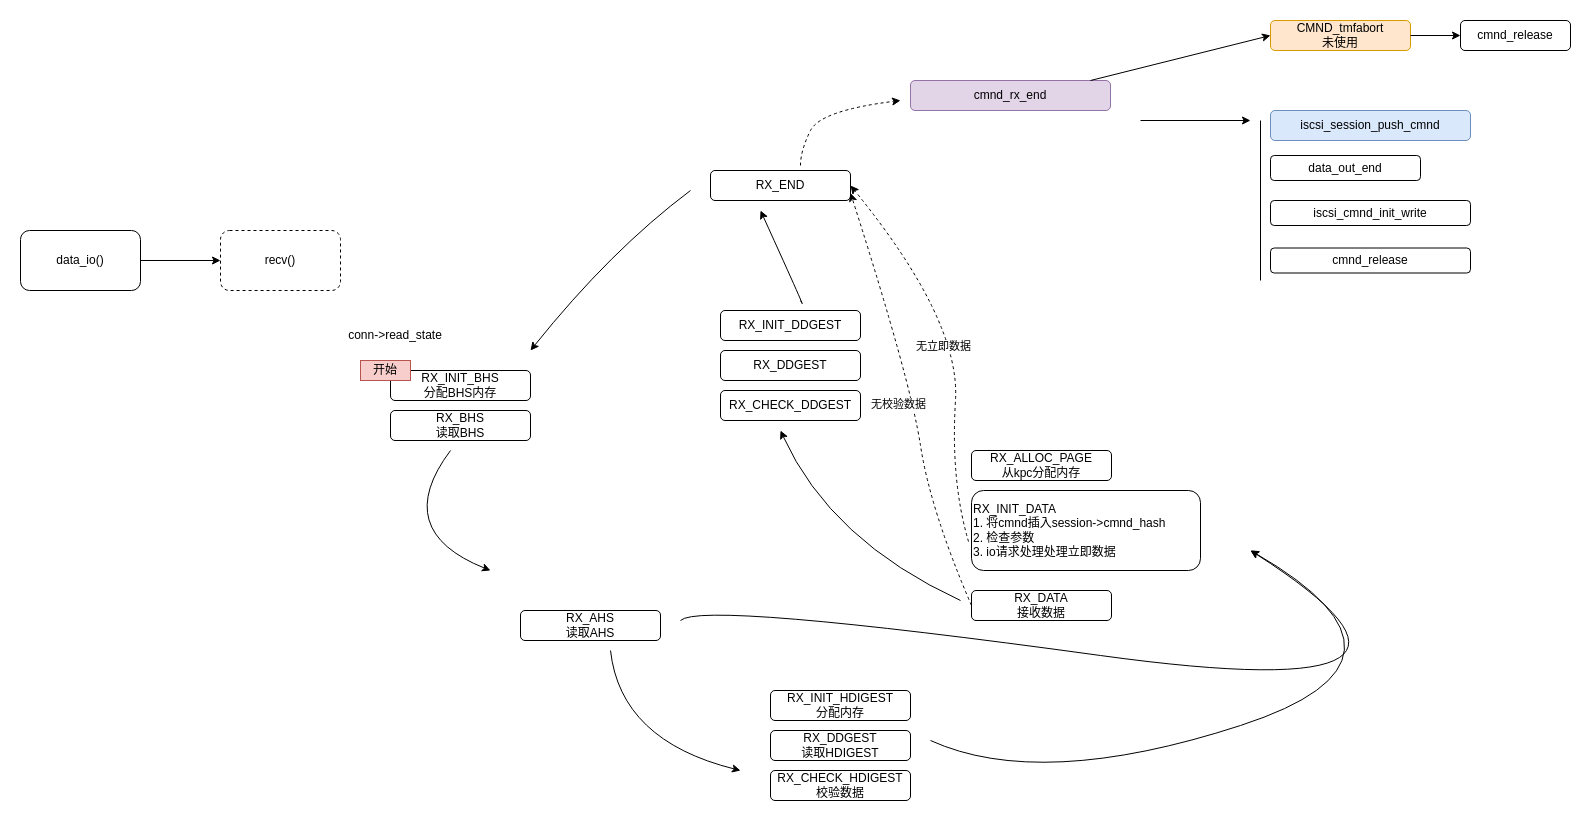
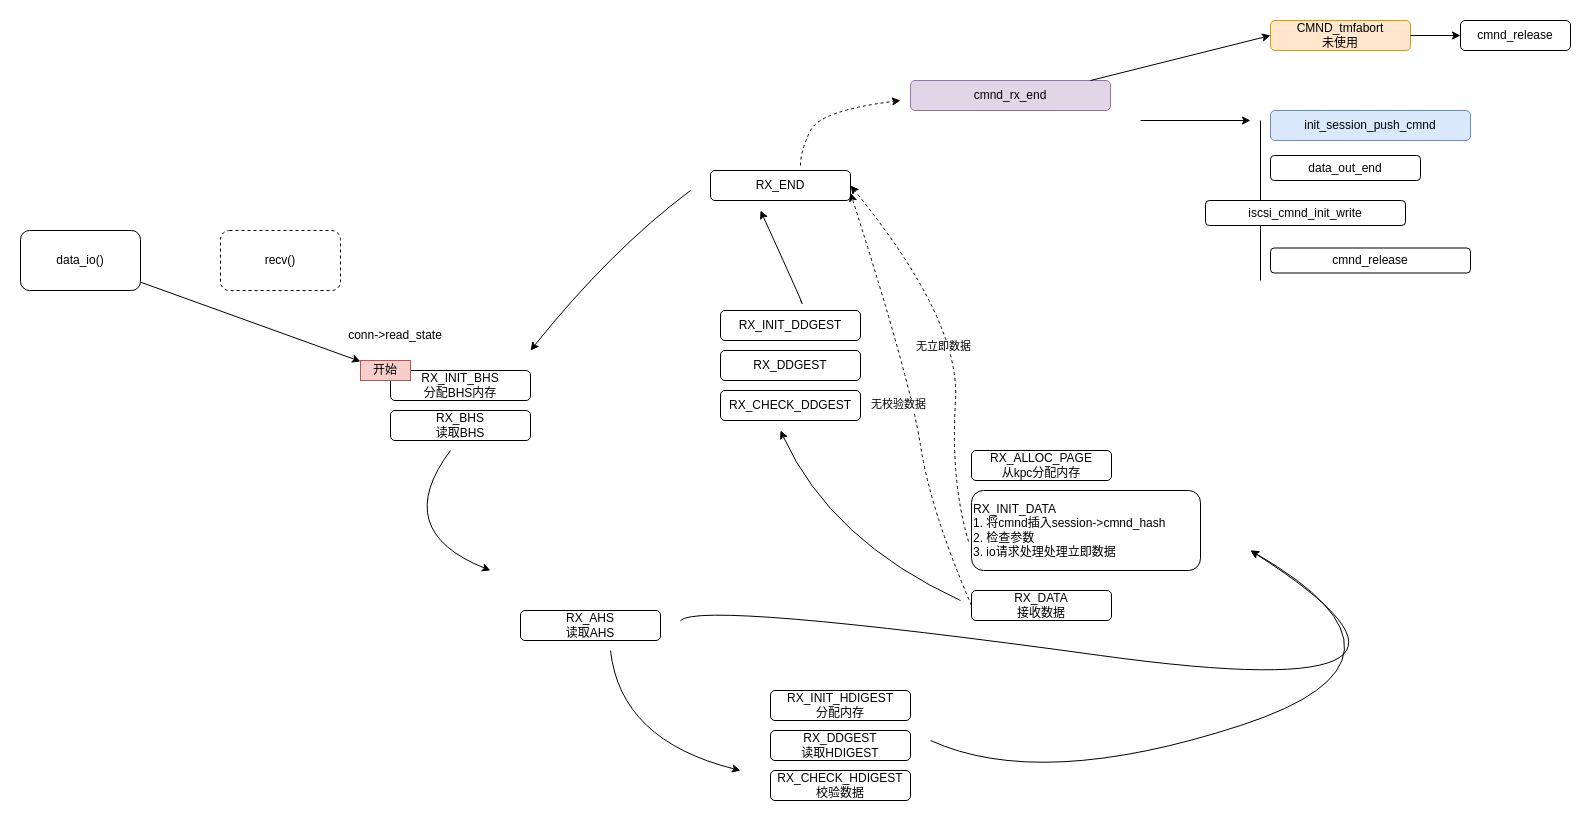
(1371, 126) -> (1371, 126)
(1371, 213) -> (1306, 213)
(177, 261) -> (247, 321)
